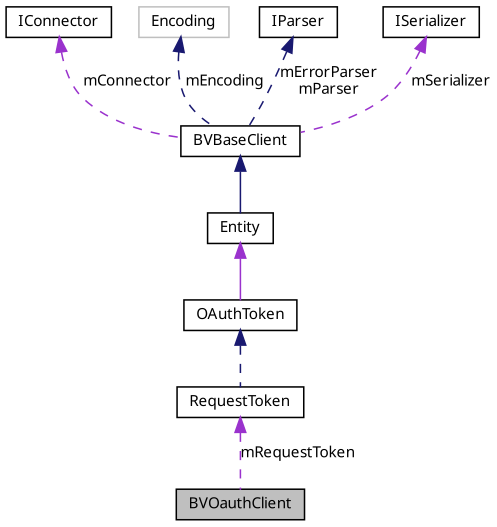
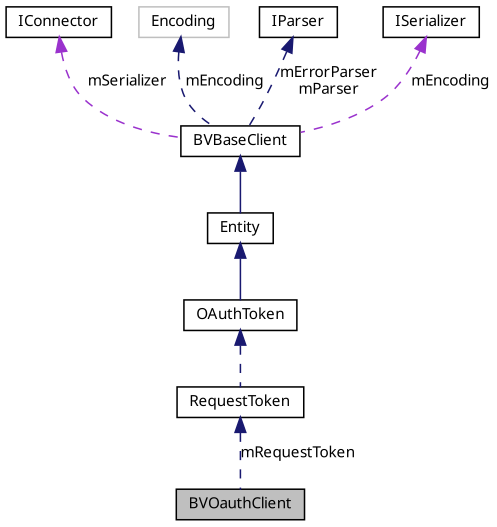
(127, 82) -> (127, 82)
(451, 82) -> (451, 82)
(240, 279) -> (240, 279)
(240, 461) -> (240, 461)
